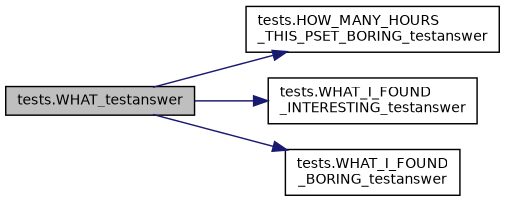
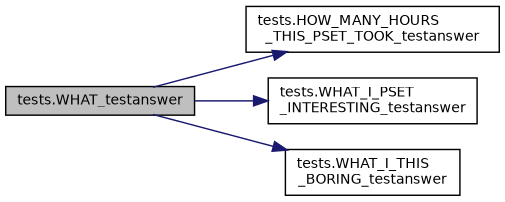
(373, 29) -> (373, 29)
(373, 101) -> (373, 101)
(373, 172) -> (373, 172)
